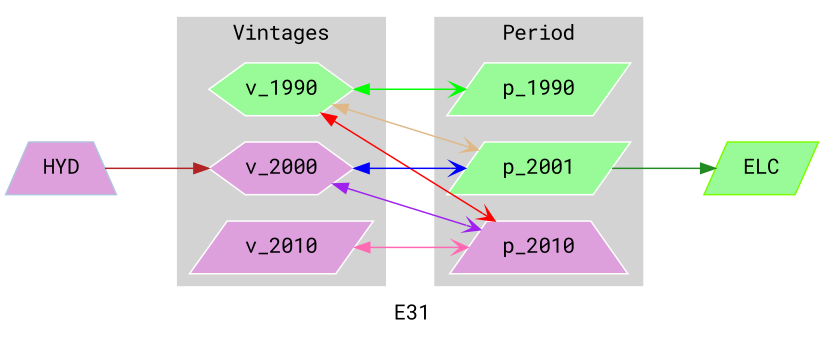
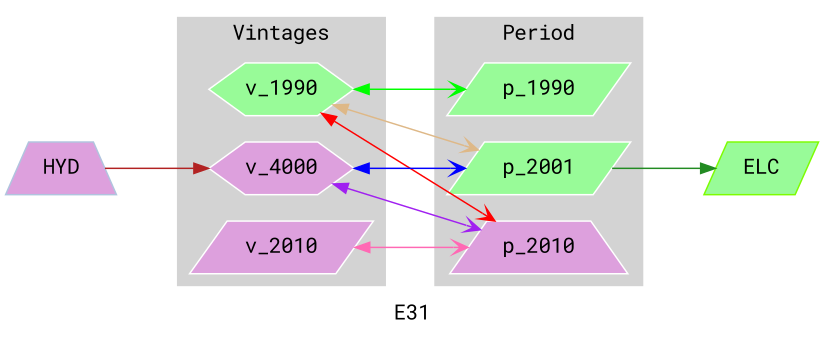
(281, 168) -> (281, 168)
